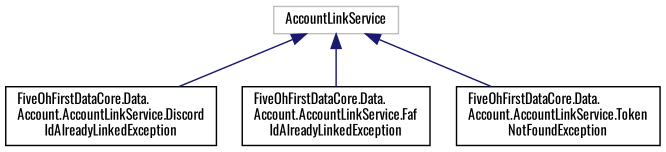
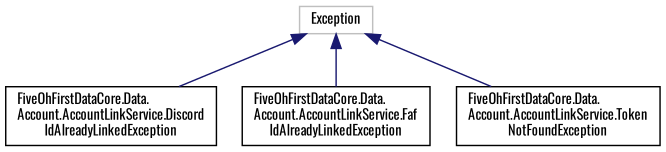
(336, 20) -> (336, 20)
